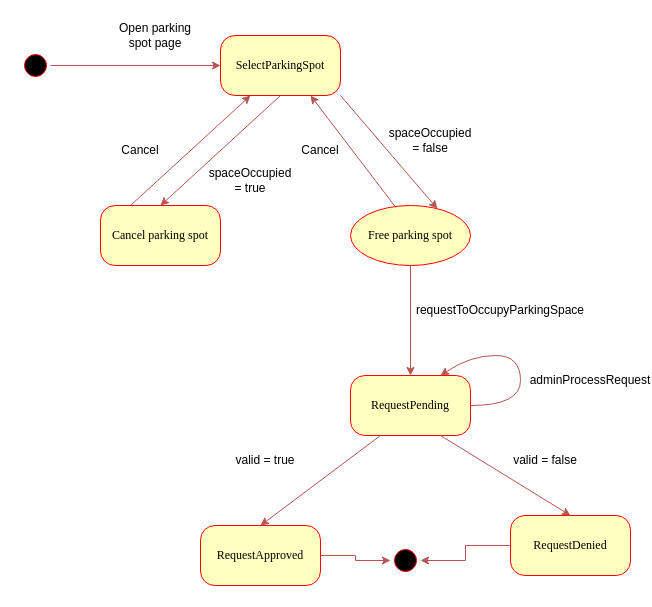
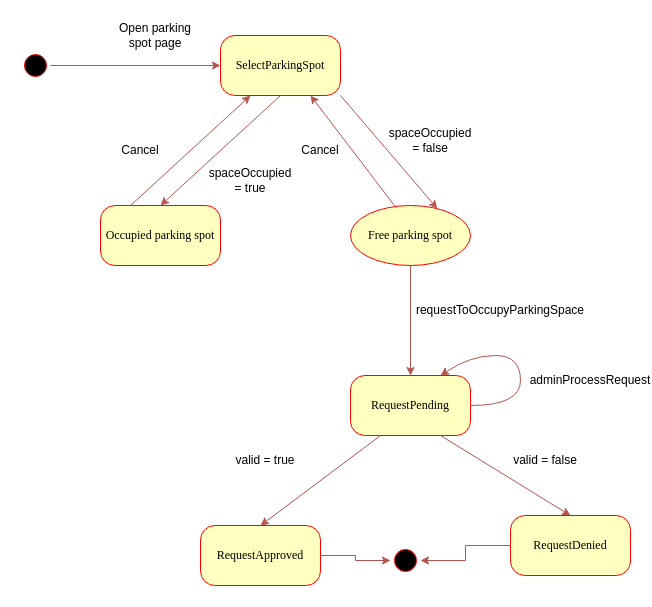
(161, 236) -> (161, 236)
